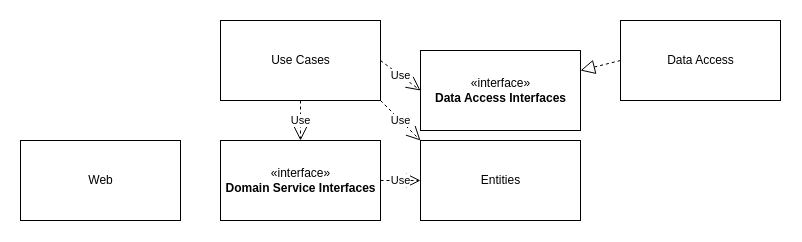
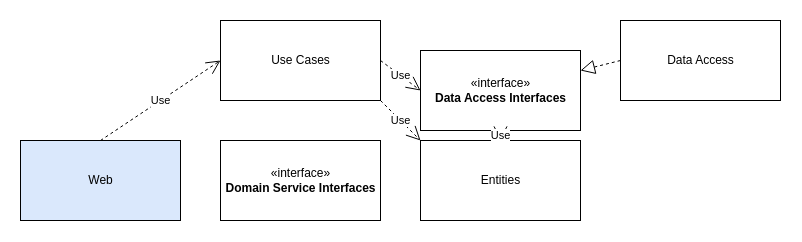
none -> (159, 101)
(301, 119) -> none
none -> (501, 134)
(101, 181) -> (101, 181)
(399, 181) -> none
